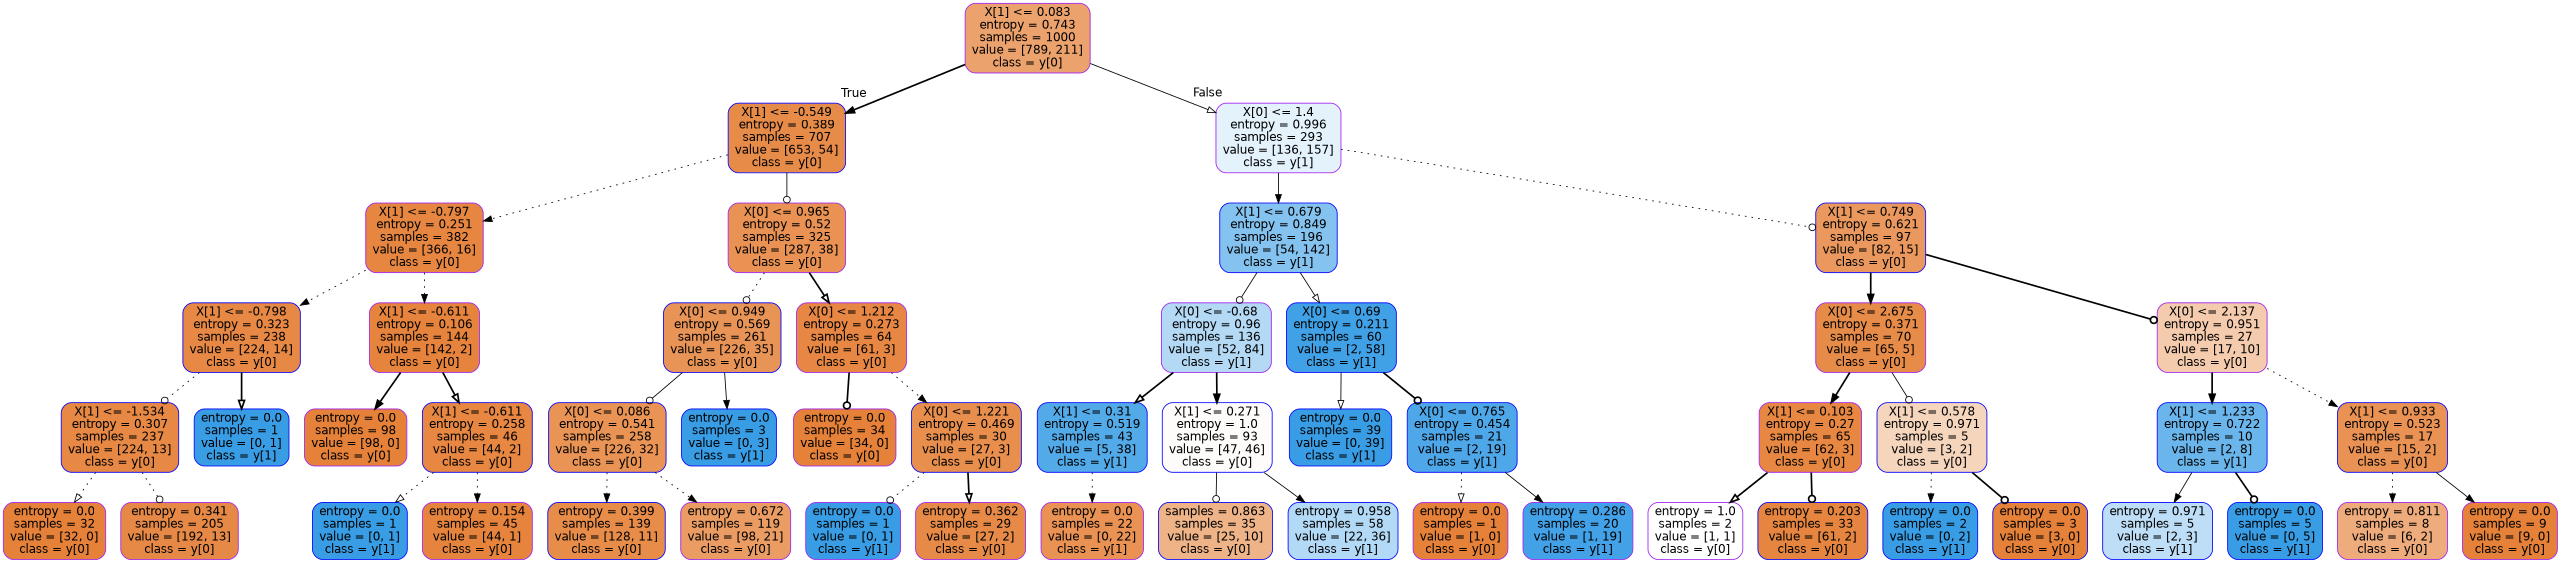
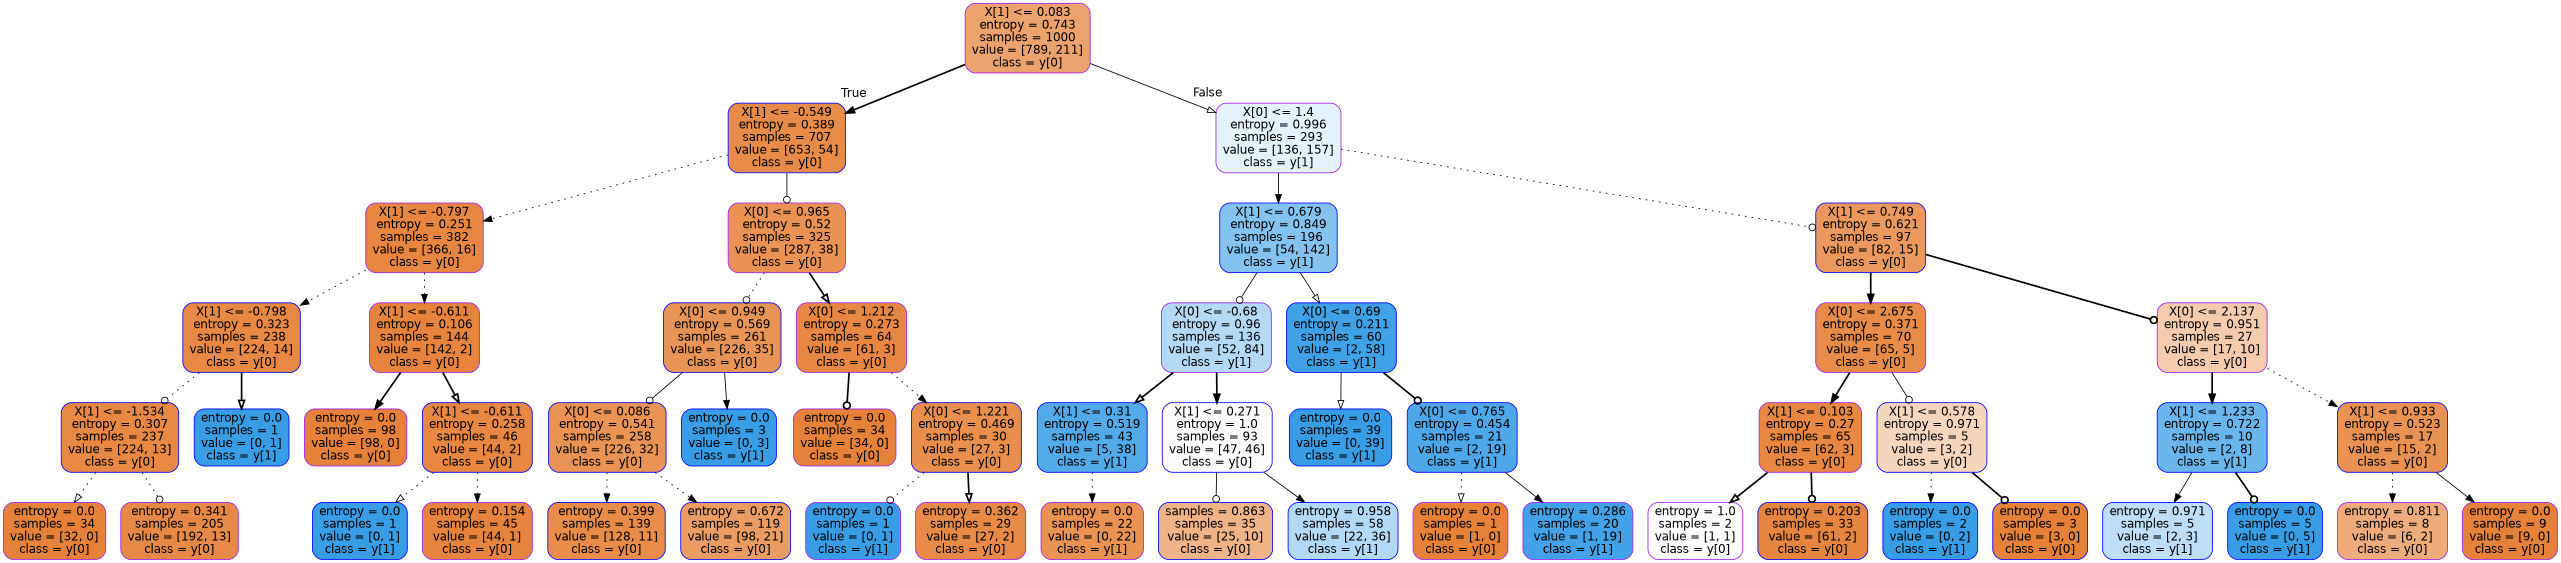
(55, 531) -> (55, 531)
(736, 531) -> (736, 531)
